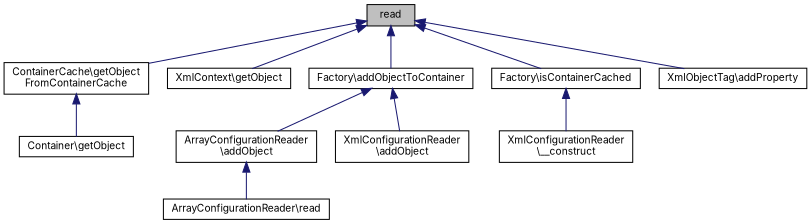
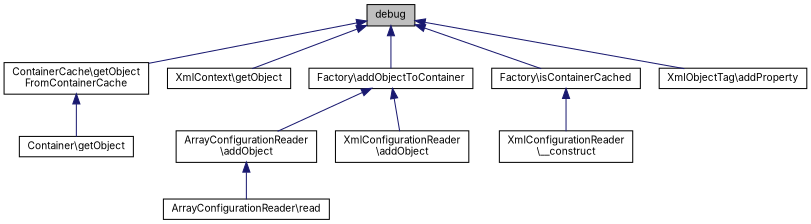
(391, 15) -> (391, 15)
